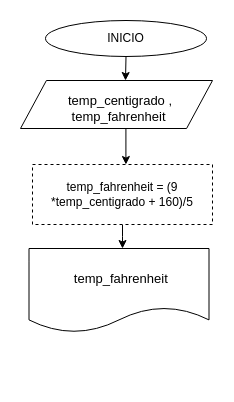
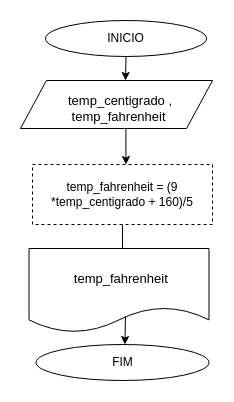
(123, 240) -> (123, 243)
none -> (125, 327)
none -> (123, 363)
